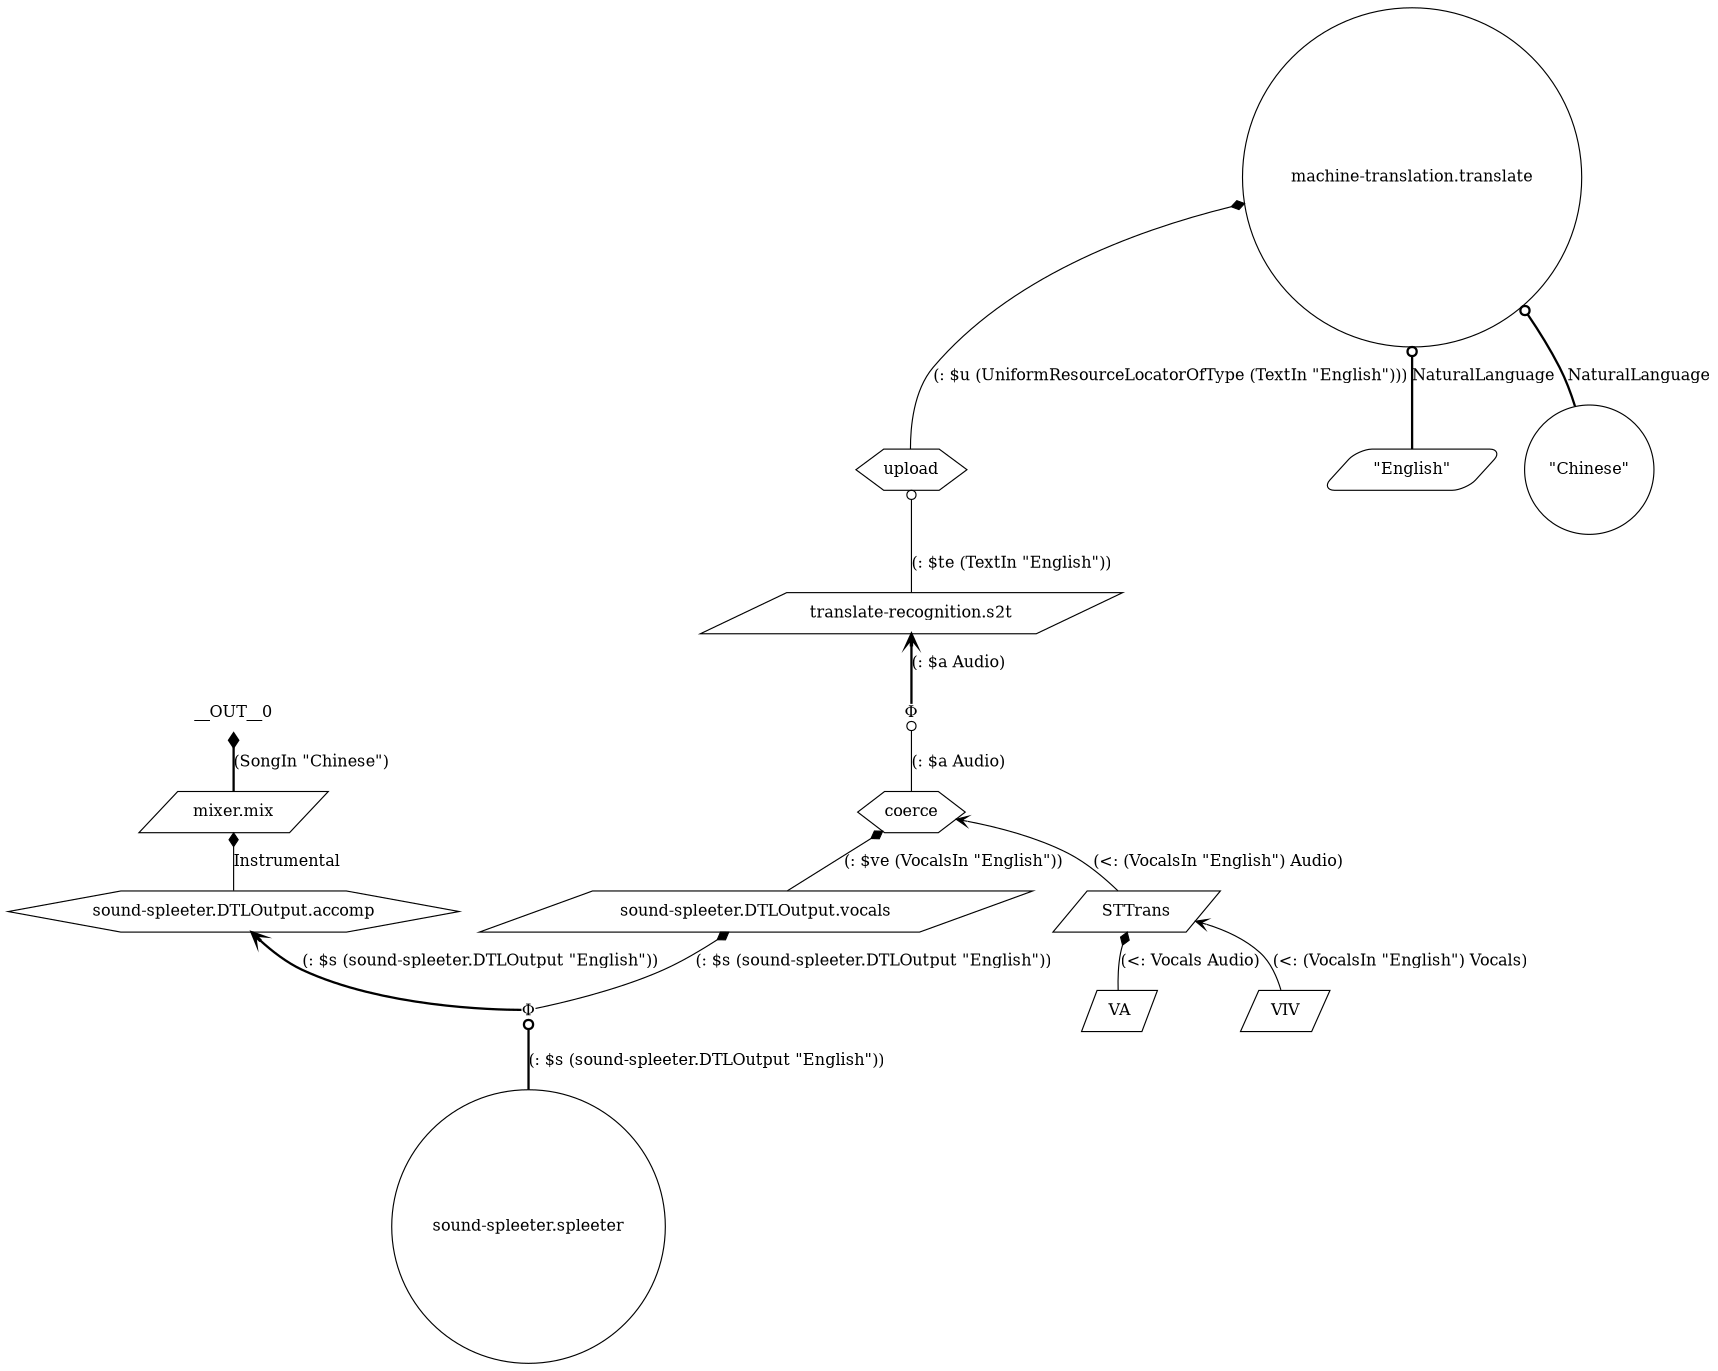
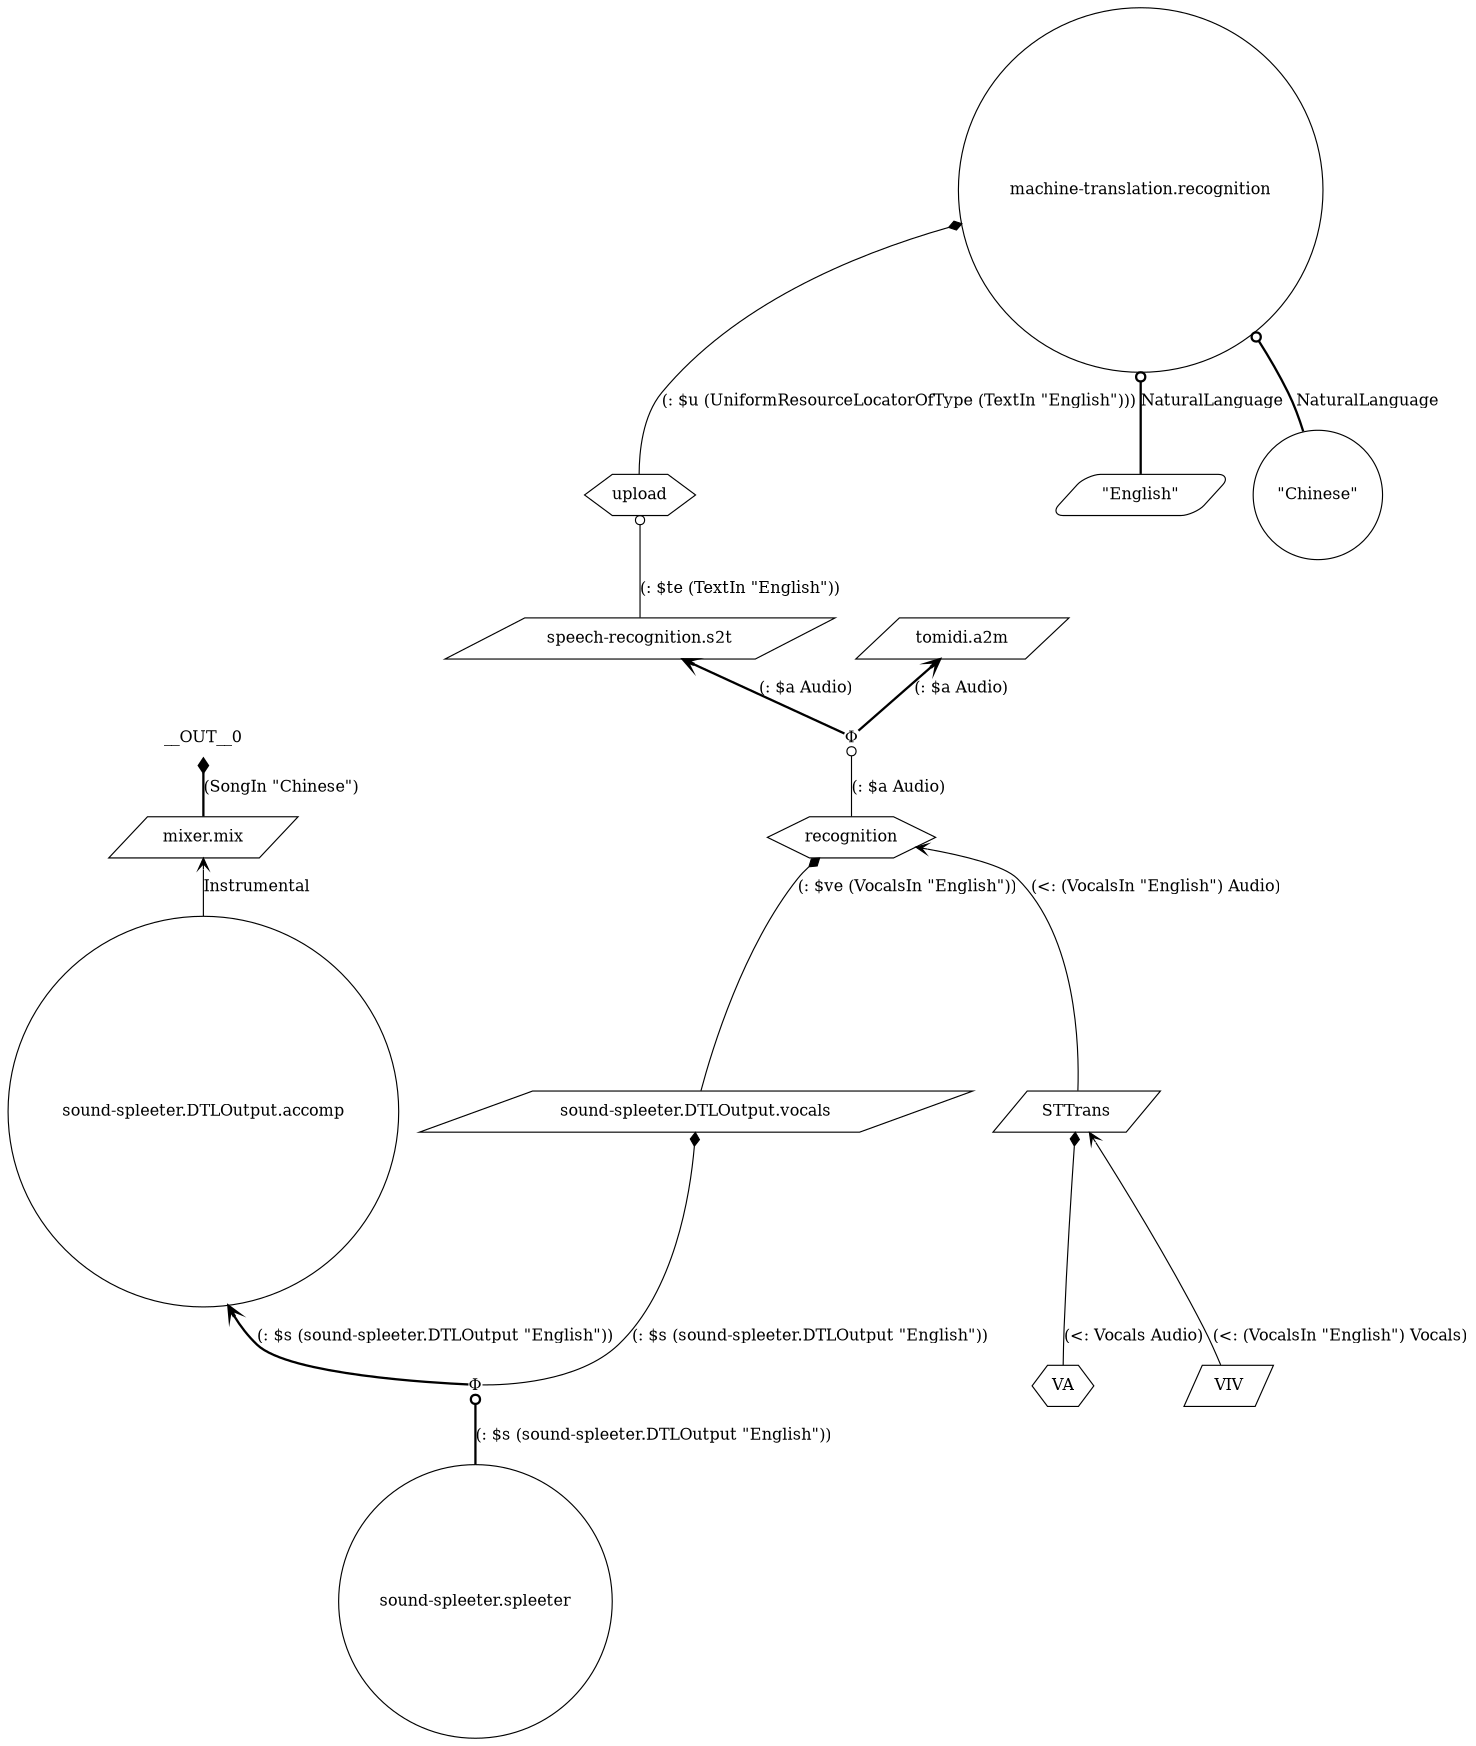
(1412, 177) -> (1141, 190)
(911, 613) -> (640, 638)
none -> (962, 638)
(911, 812) -> (851, 837)
(234, 869) -> (203, 893)
(234, 911) -> (203, 1112)
(1119, 1011) -> (1063, 1386)
